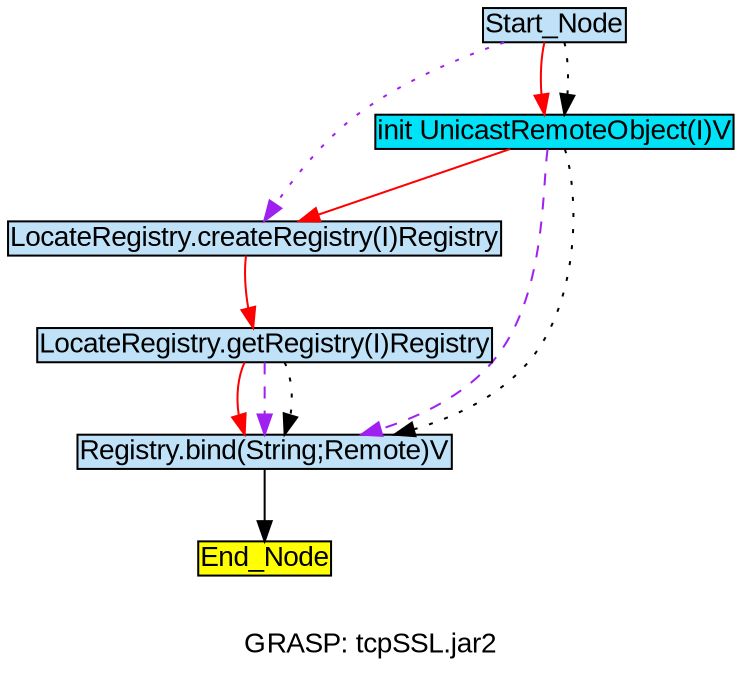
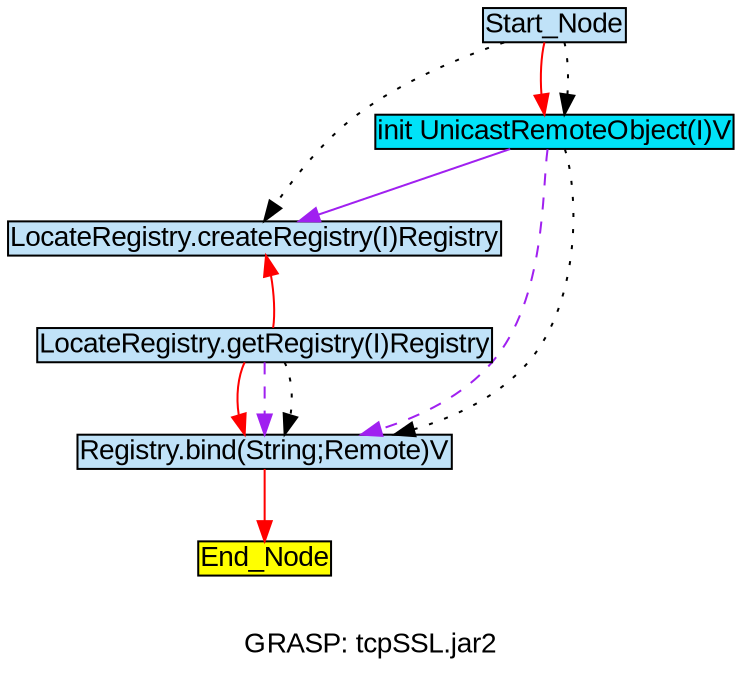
(375, 102) -> (375, 102)
(414, 182) -> (414, 182)
(245, 282) -> (274, 302)
(265, 495) -> (265, 495)
